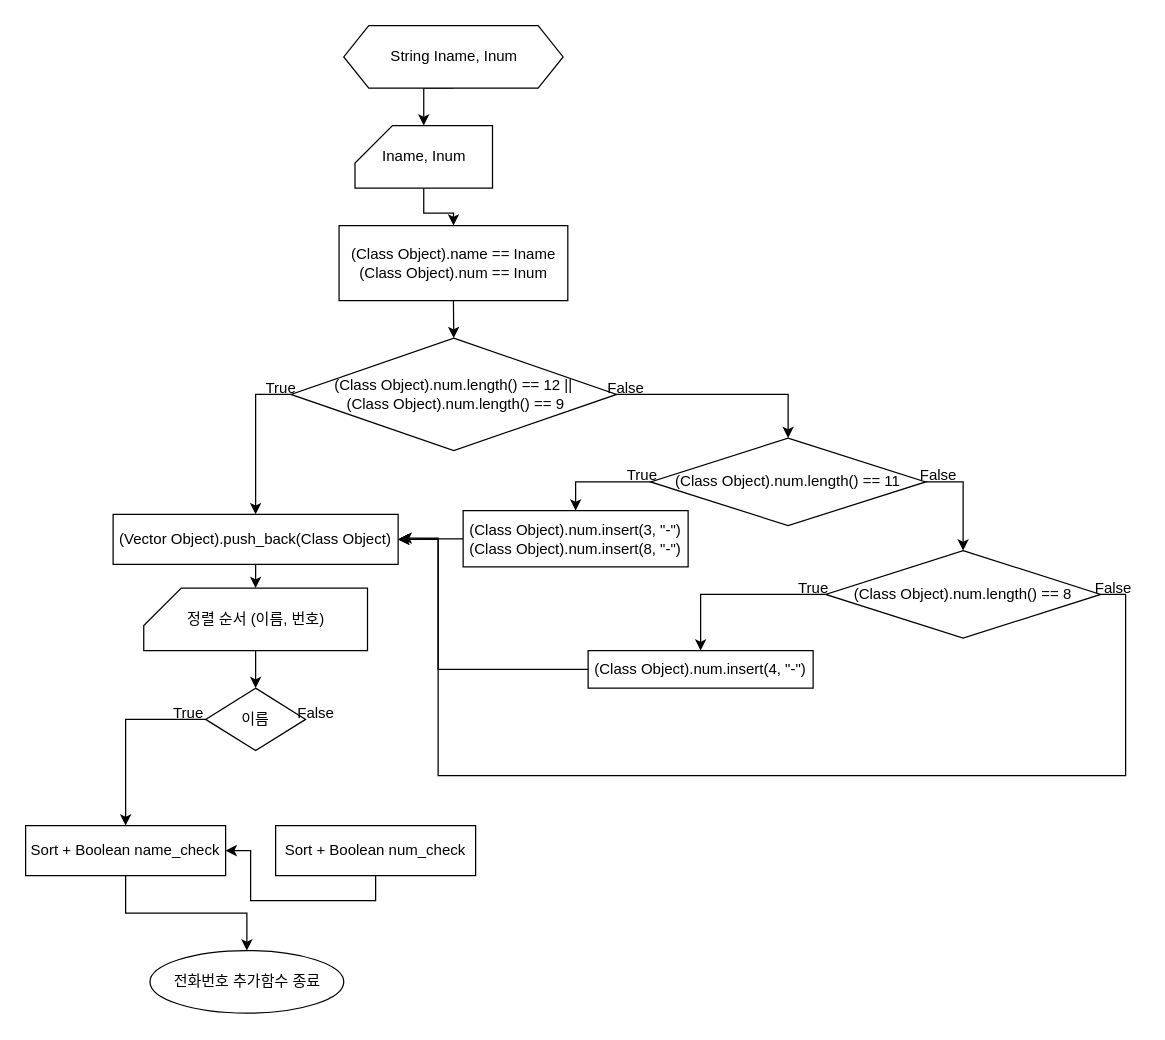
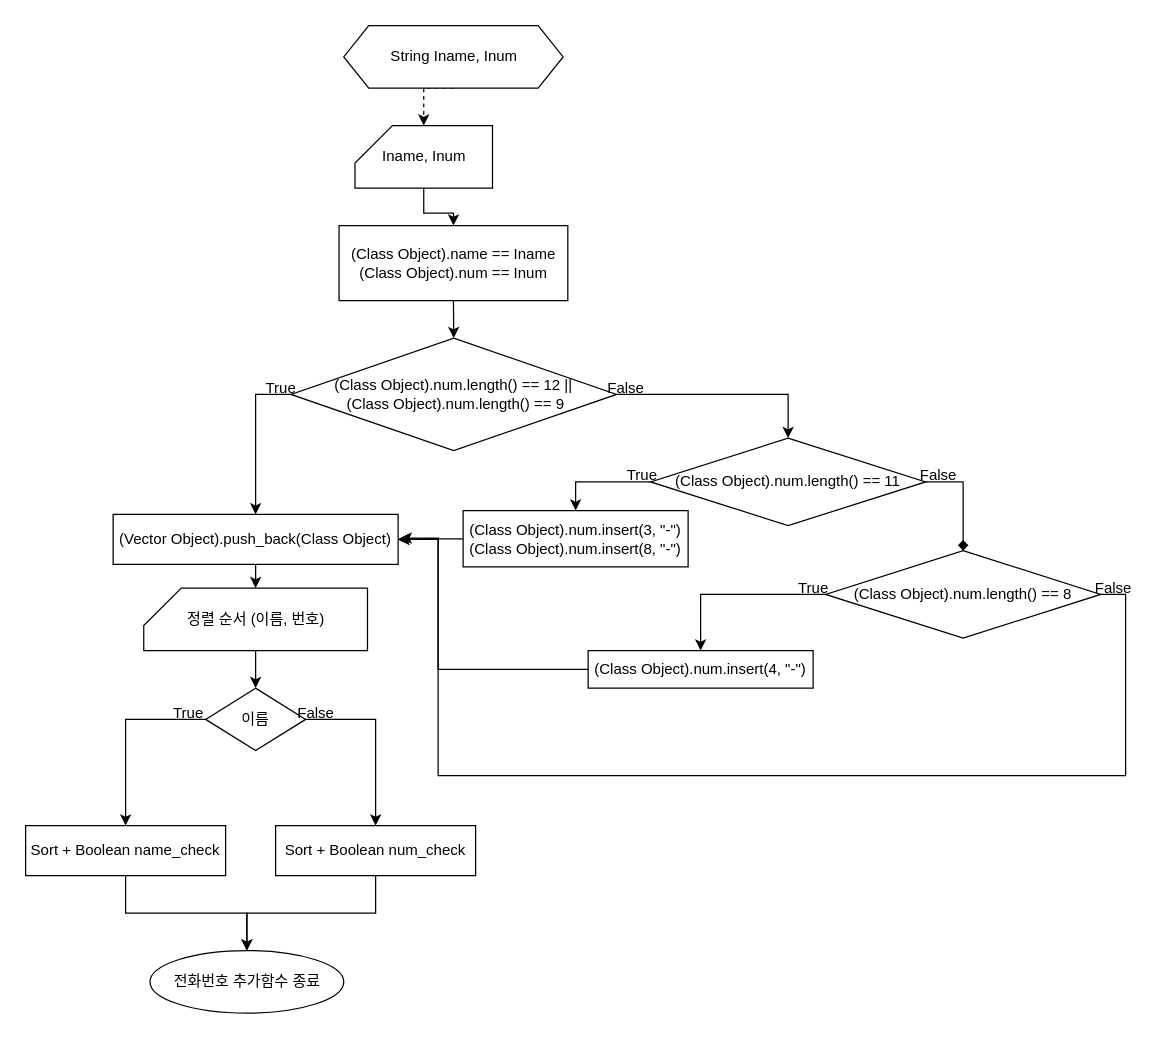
(424, 103) -> (424, 103)
(963, 541) -> (963, 540)
none -> (376, 733)
(282, 901) -> (320, 913)
